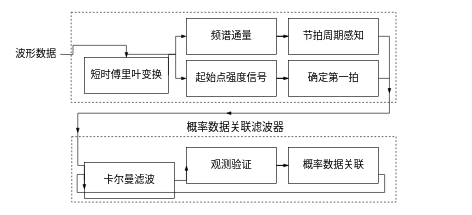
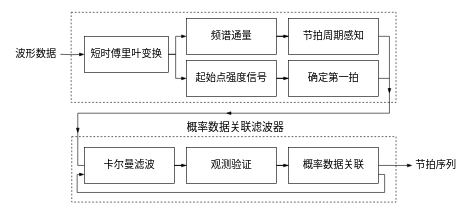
(126, 75) -> (126, 54)
none -> (393, 165)
none -> (435, 165)
(129, 180) -> (129, 165)
